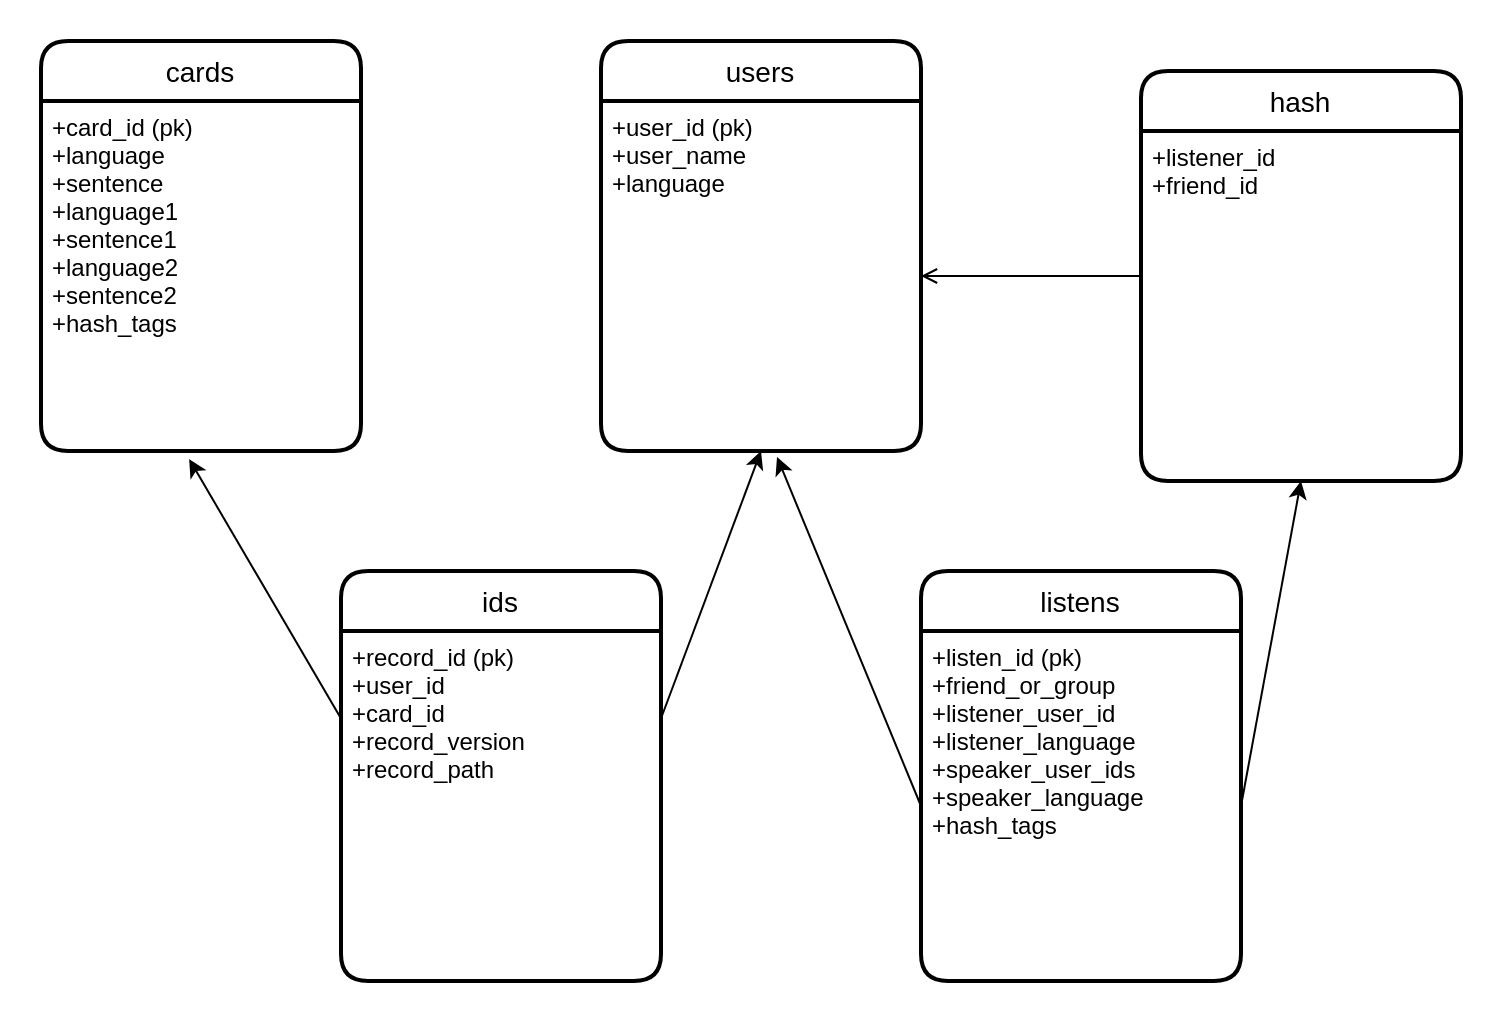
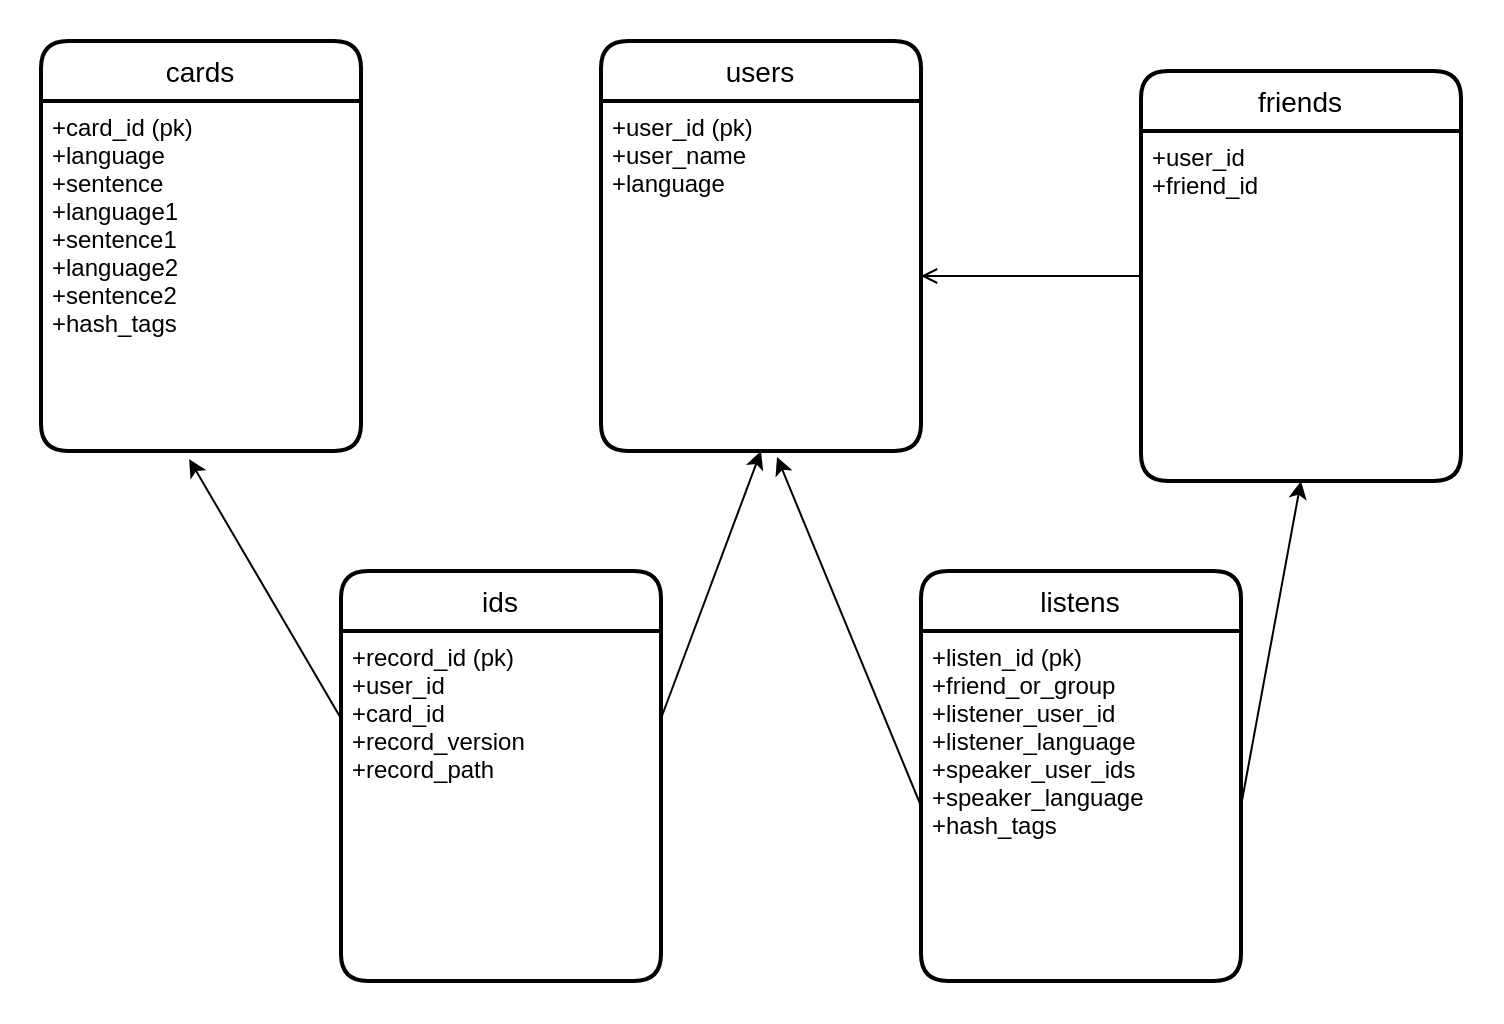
(1300, 103) -> (1300, 103)
(1223, 158) -> (1203, 158)
